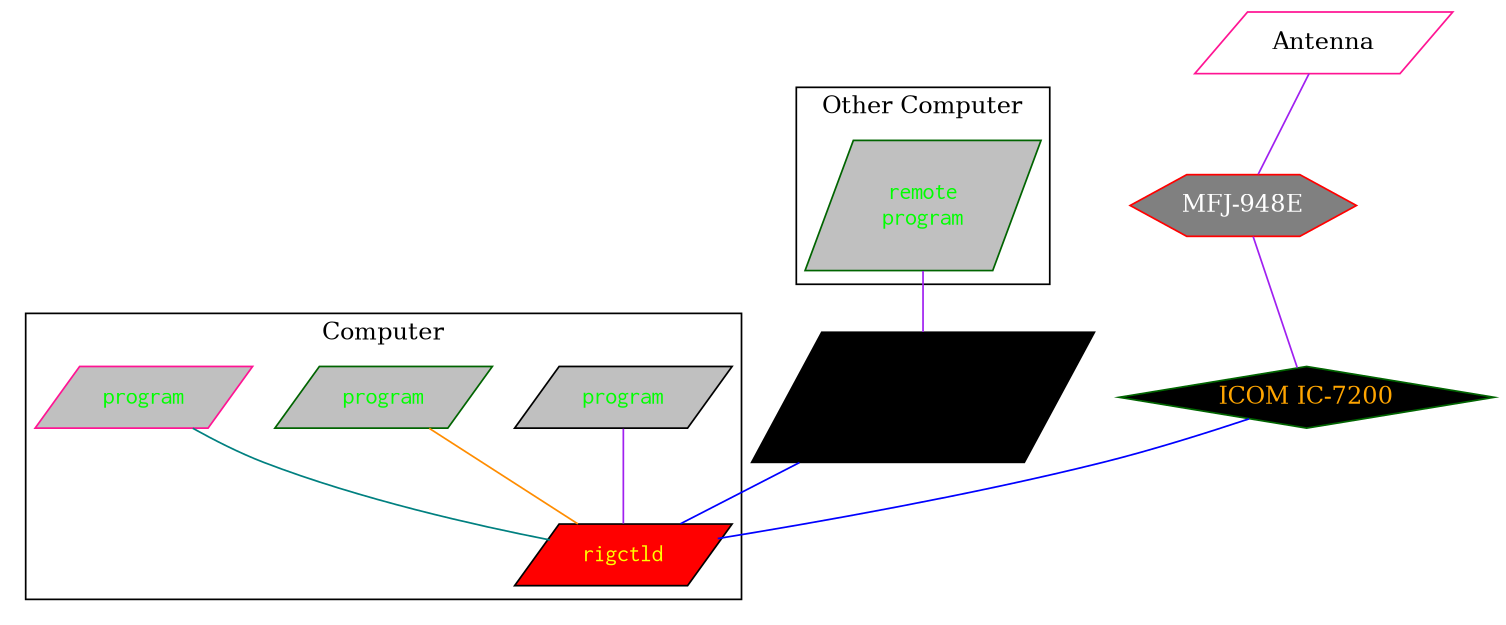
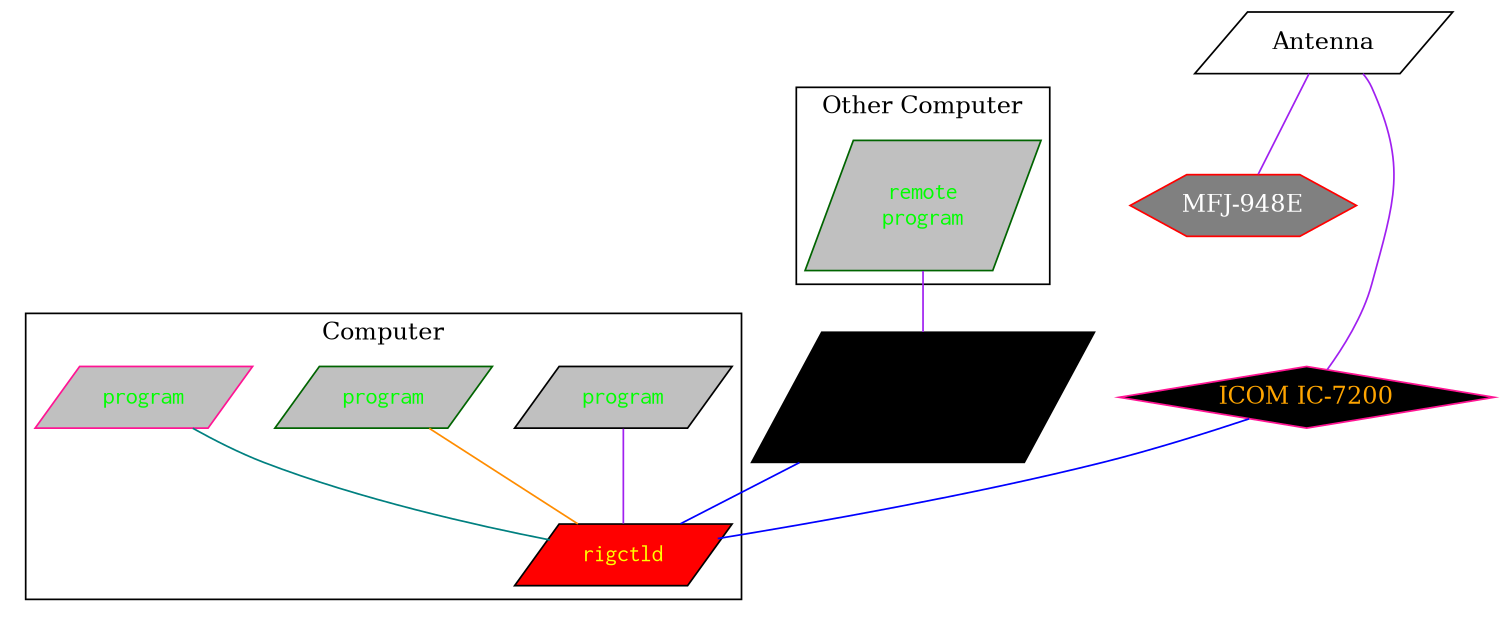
(1324, 43) -> (1324, 43)
(1275, 302) -> (1387, 225)
(1307, 397) -> (1307, 397)
